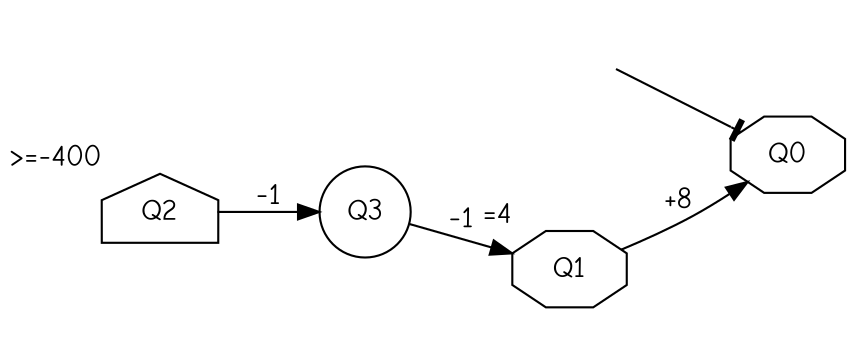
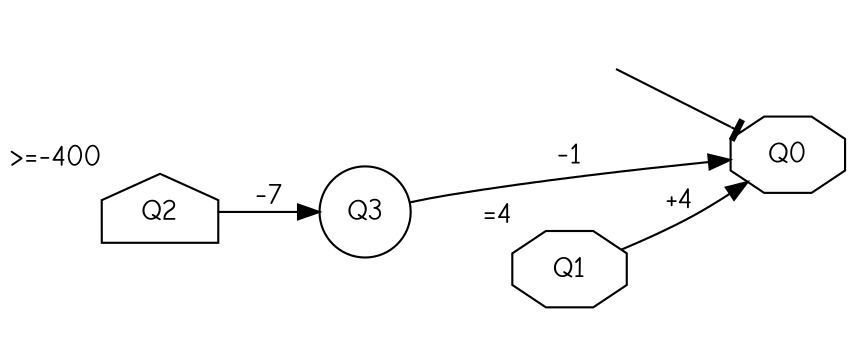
(269, 196) -> (269, 196)
(679, 200) -> (679, 200)
(451, 236) -> (559, 179)
